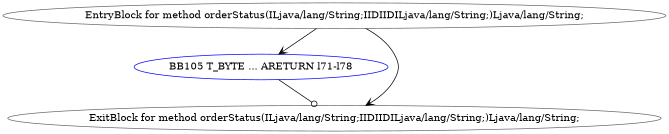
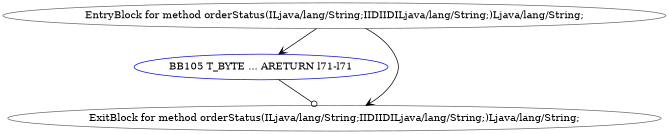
(261, 67) -> (261, 67)
